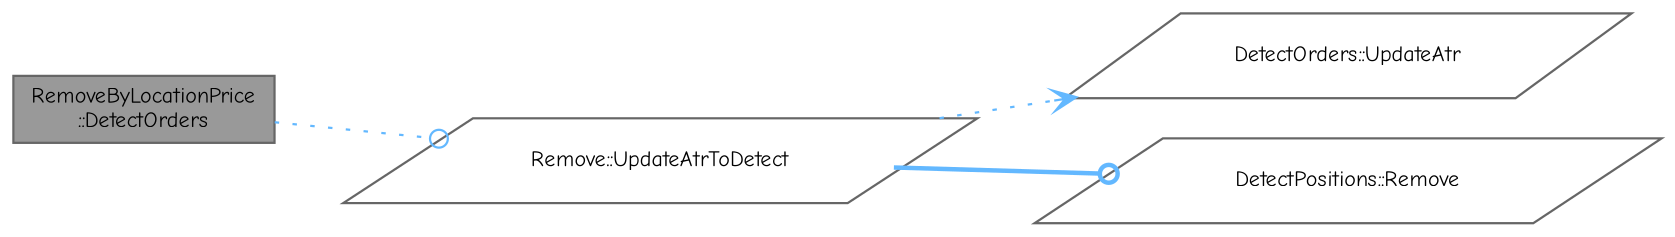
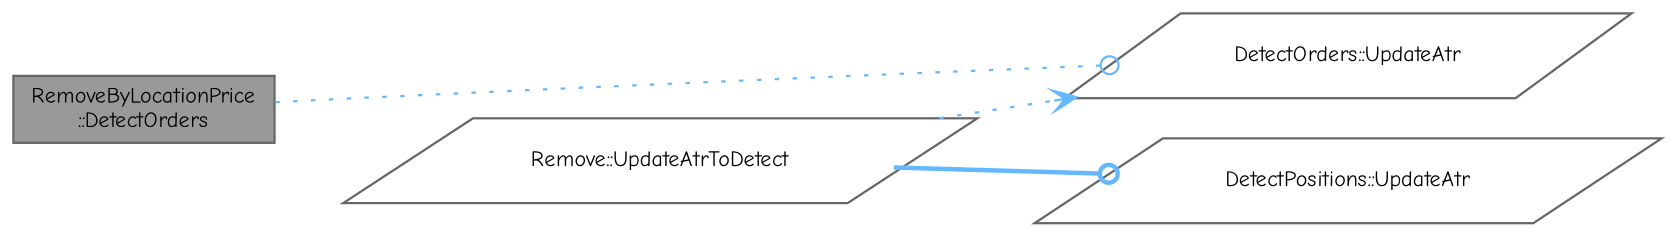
(352, 130) -> (688, 83)
(1348, 181) -> (1348, 181)
